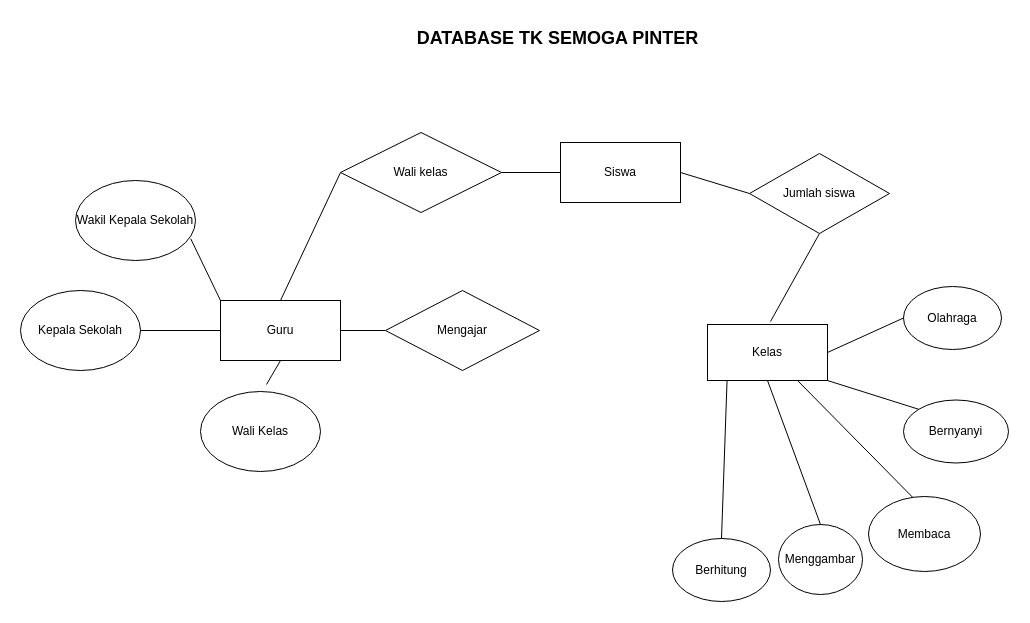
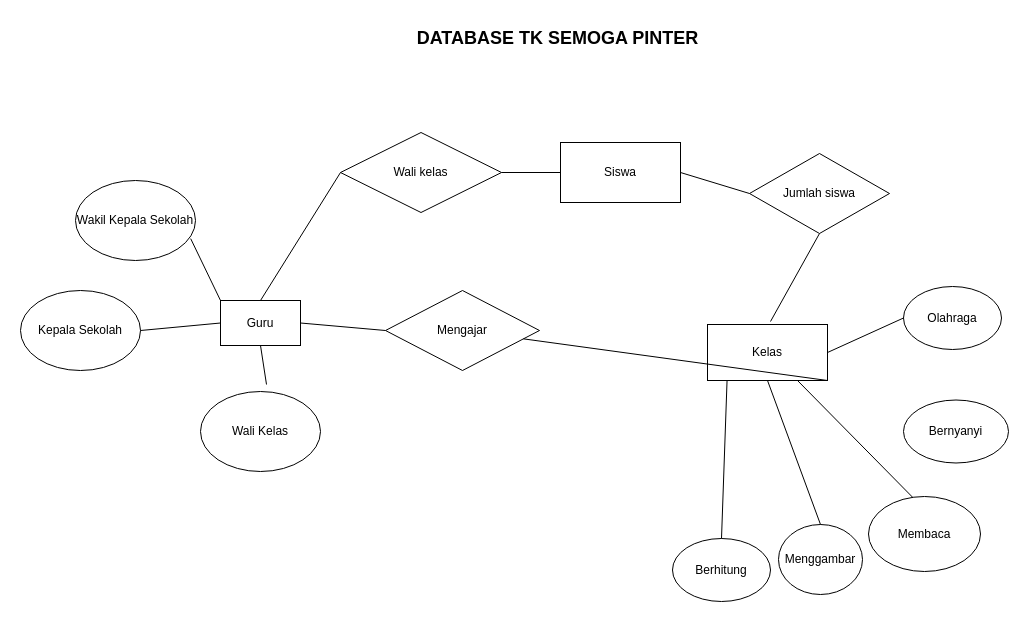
(281, 331) -> (261, 323)
(873, 395) -> (675, 360)
